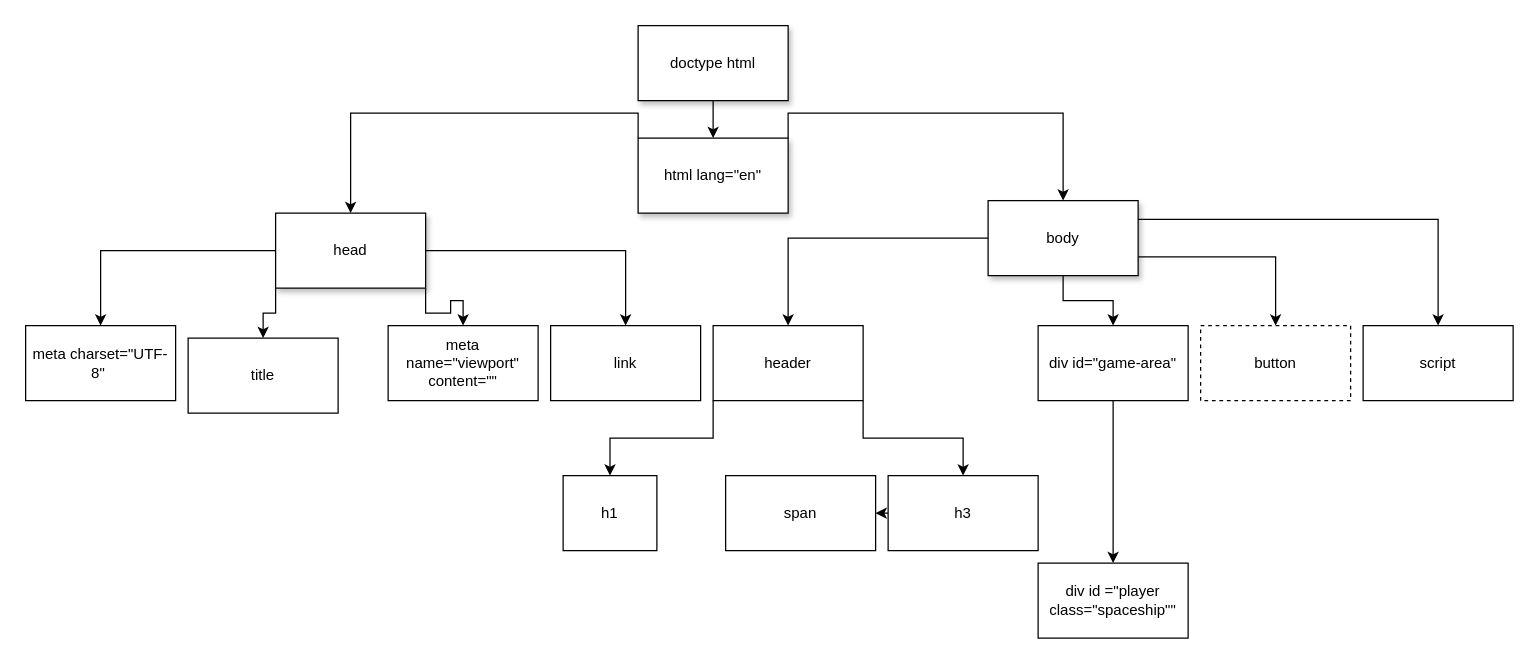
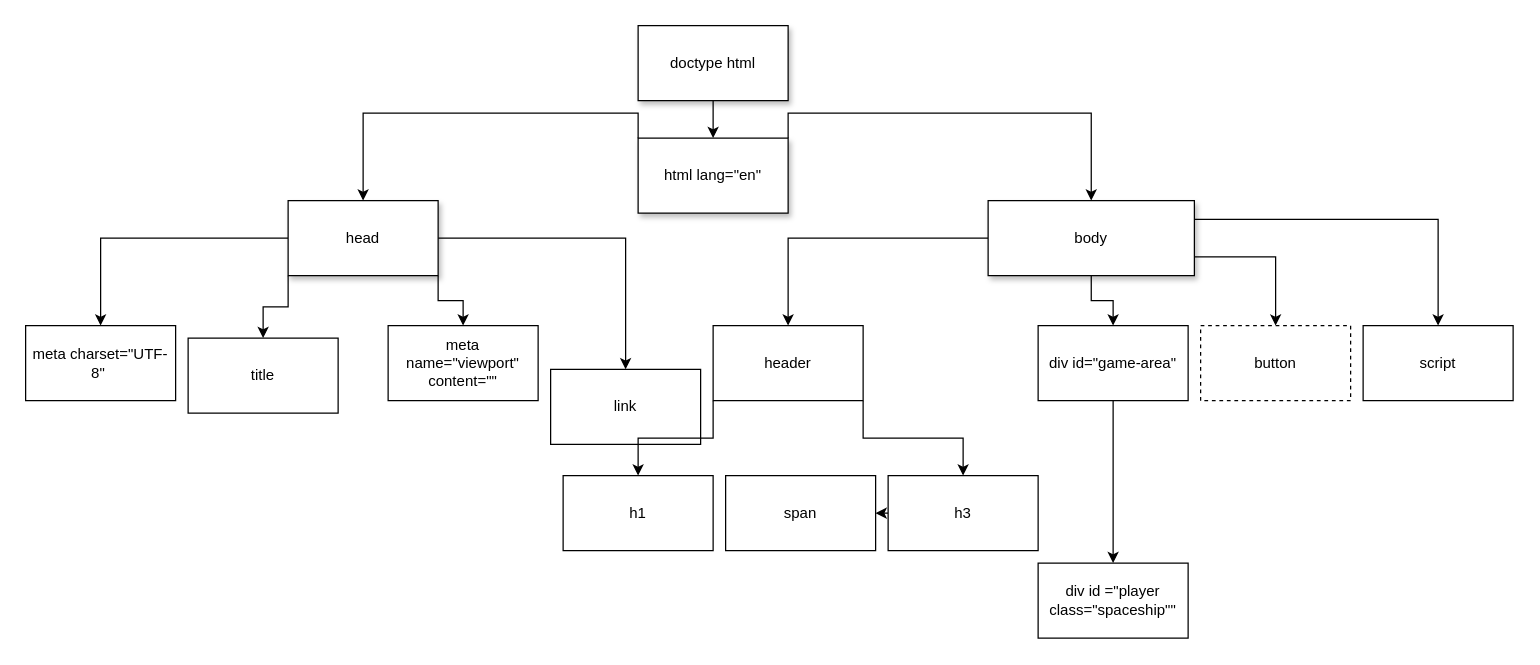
(1063, 238) -> (1091, 238)
(351, 251) -> (363, 238)
(626, 363) -> (626, 407)
(610, 513) -> (638, 513)
